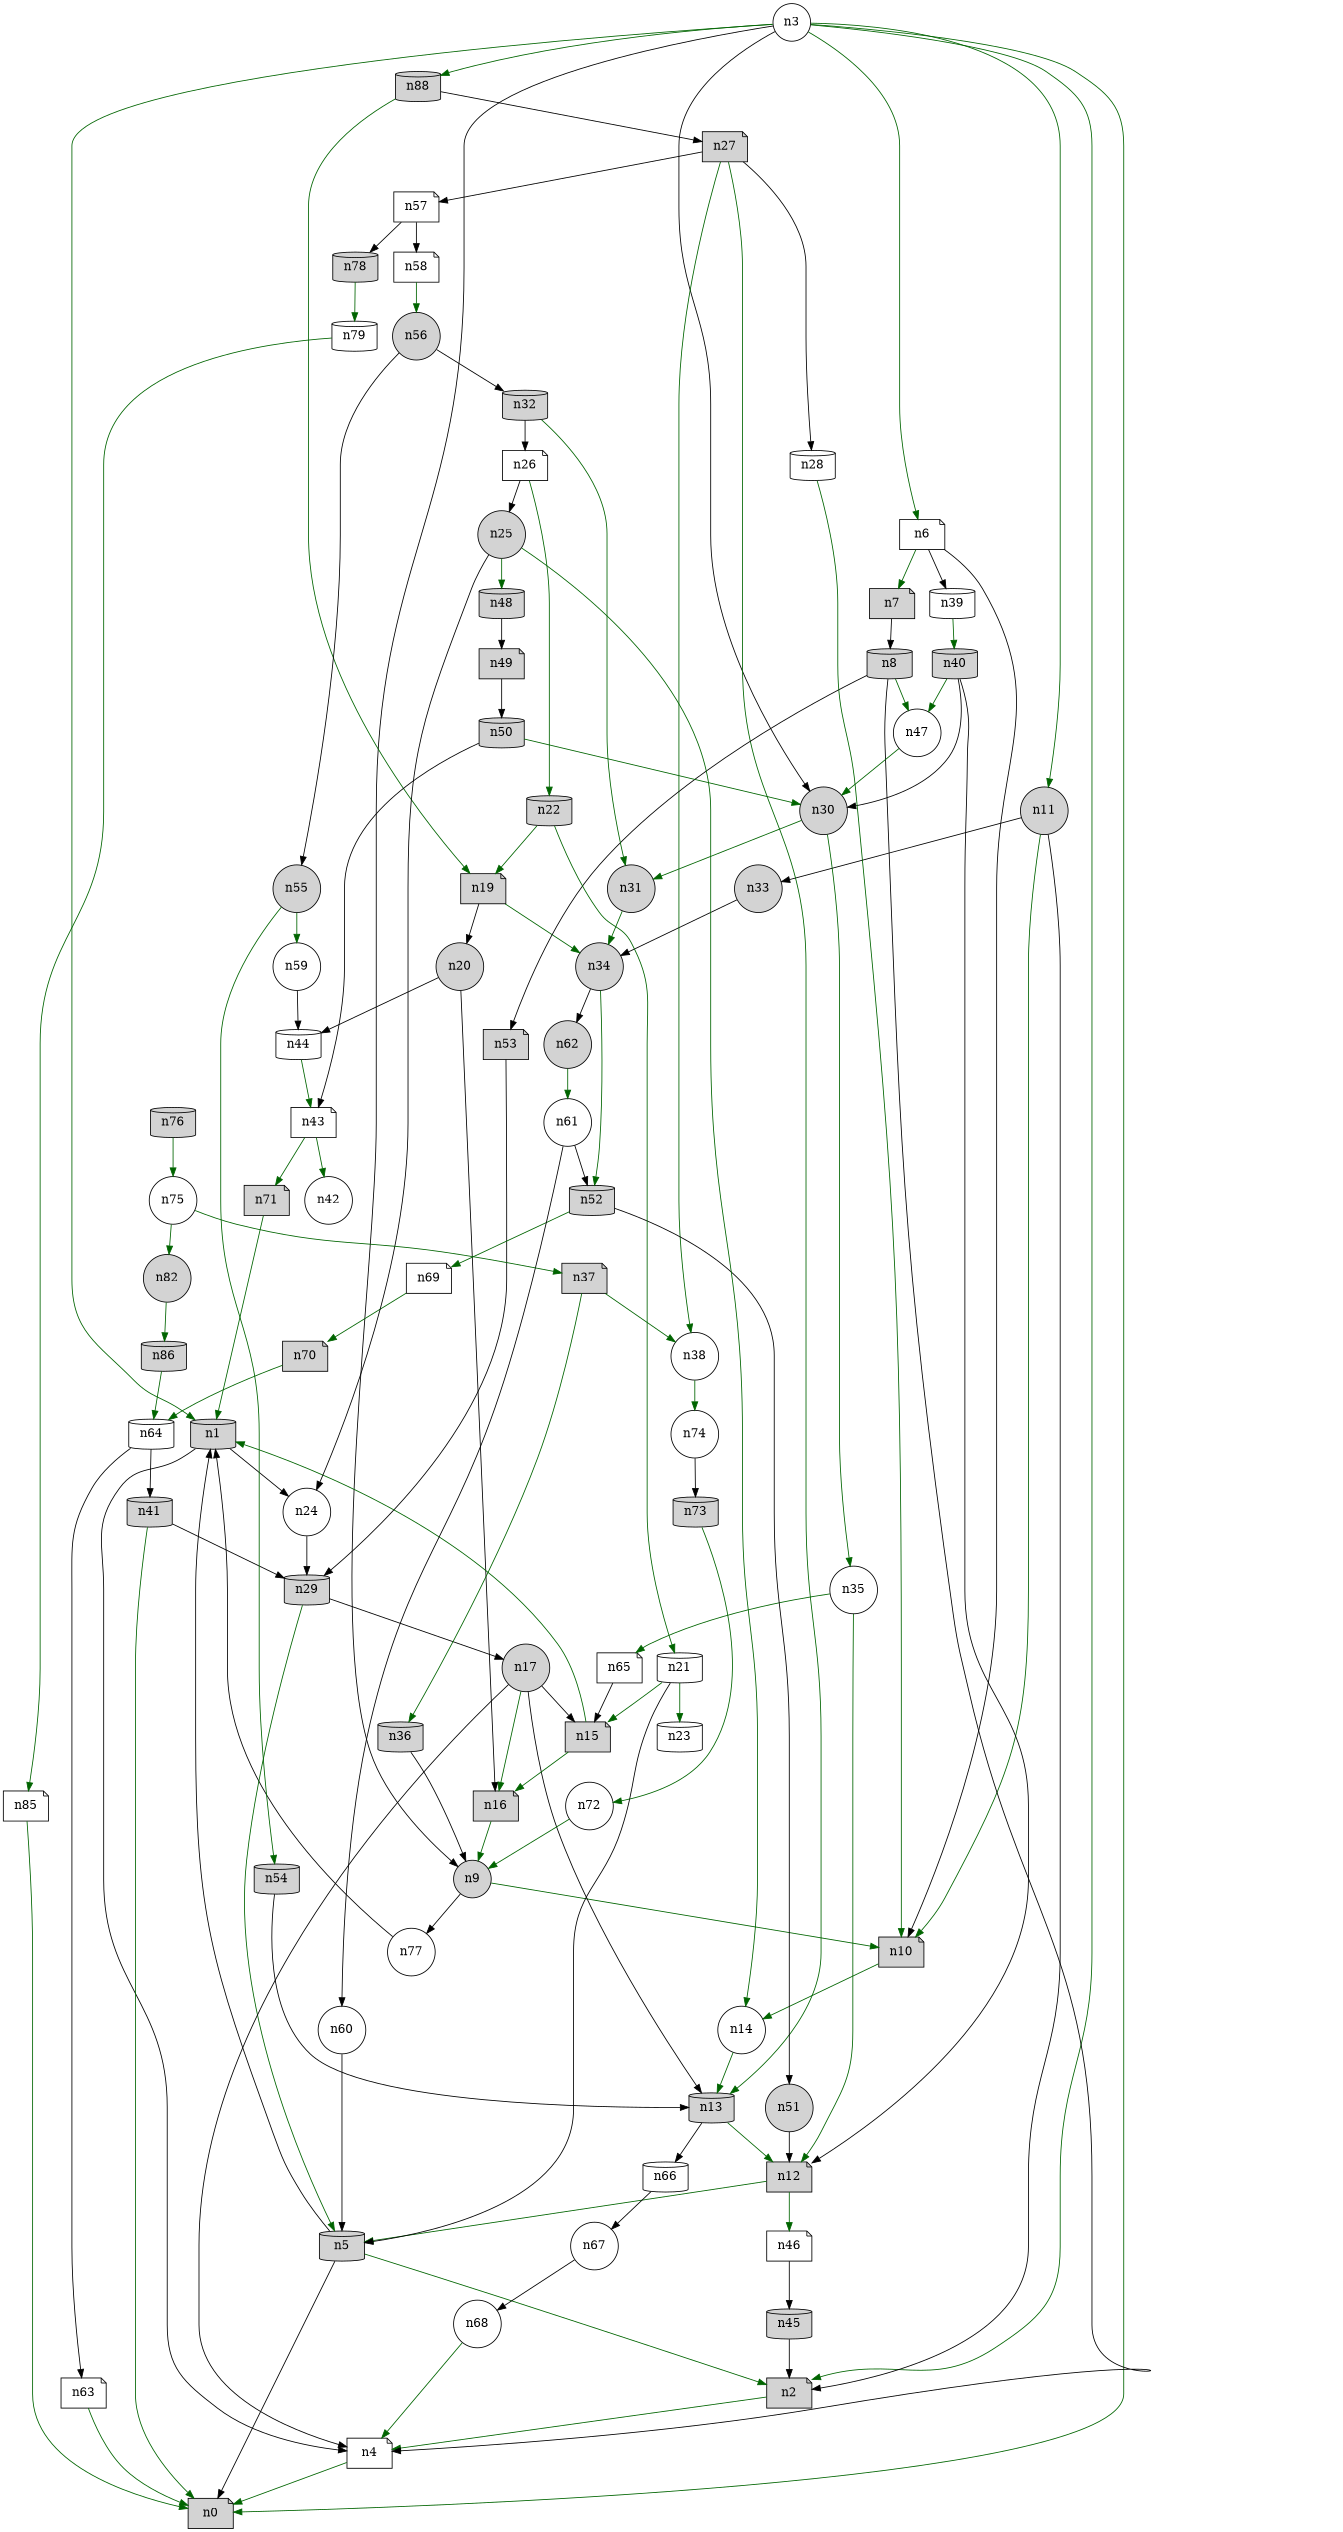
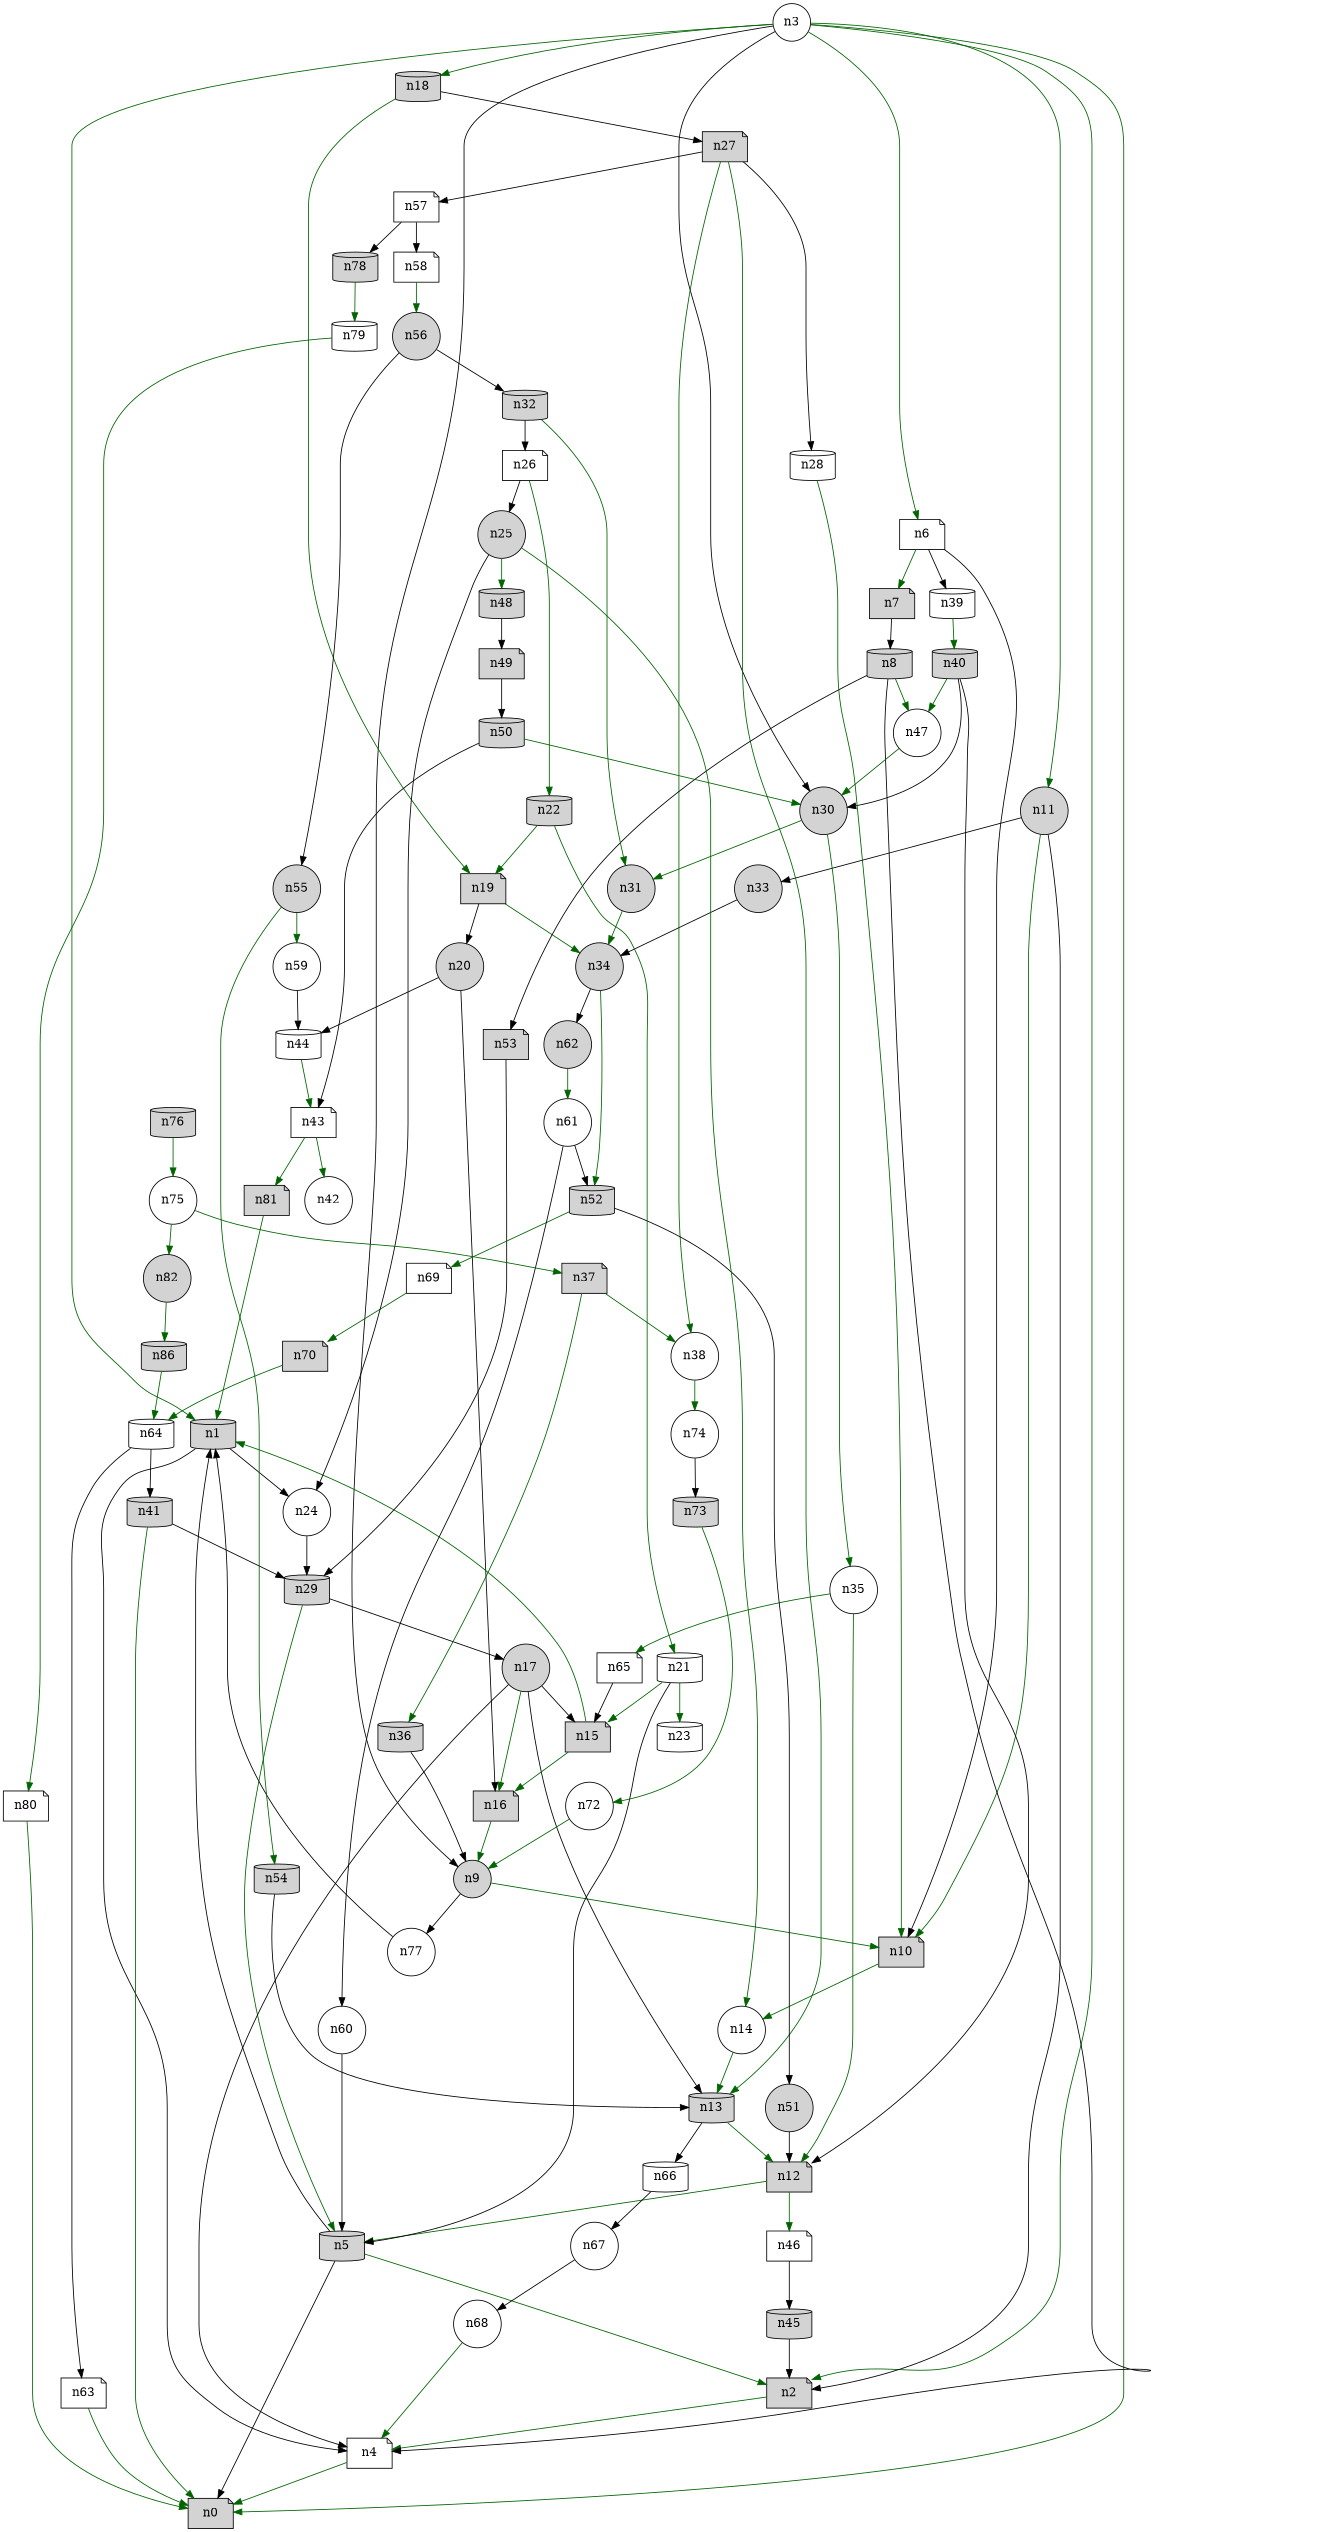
(418, 87) -> (418, 87)
(267, 1200) -> (267, 1200)
(26, 1806) -> (26, 1806)
